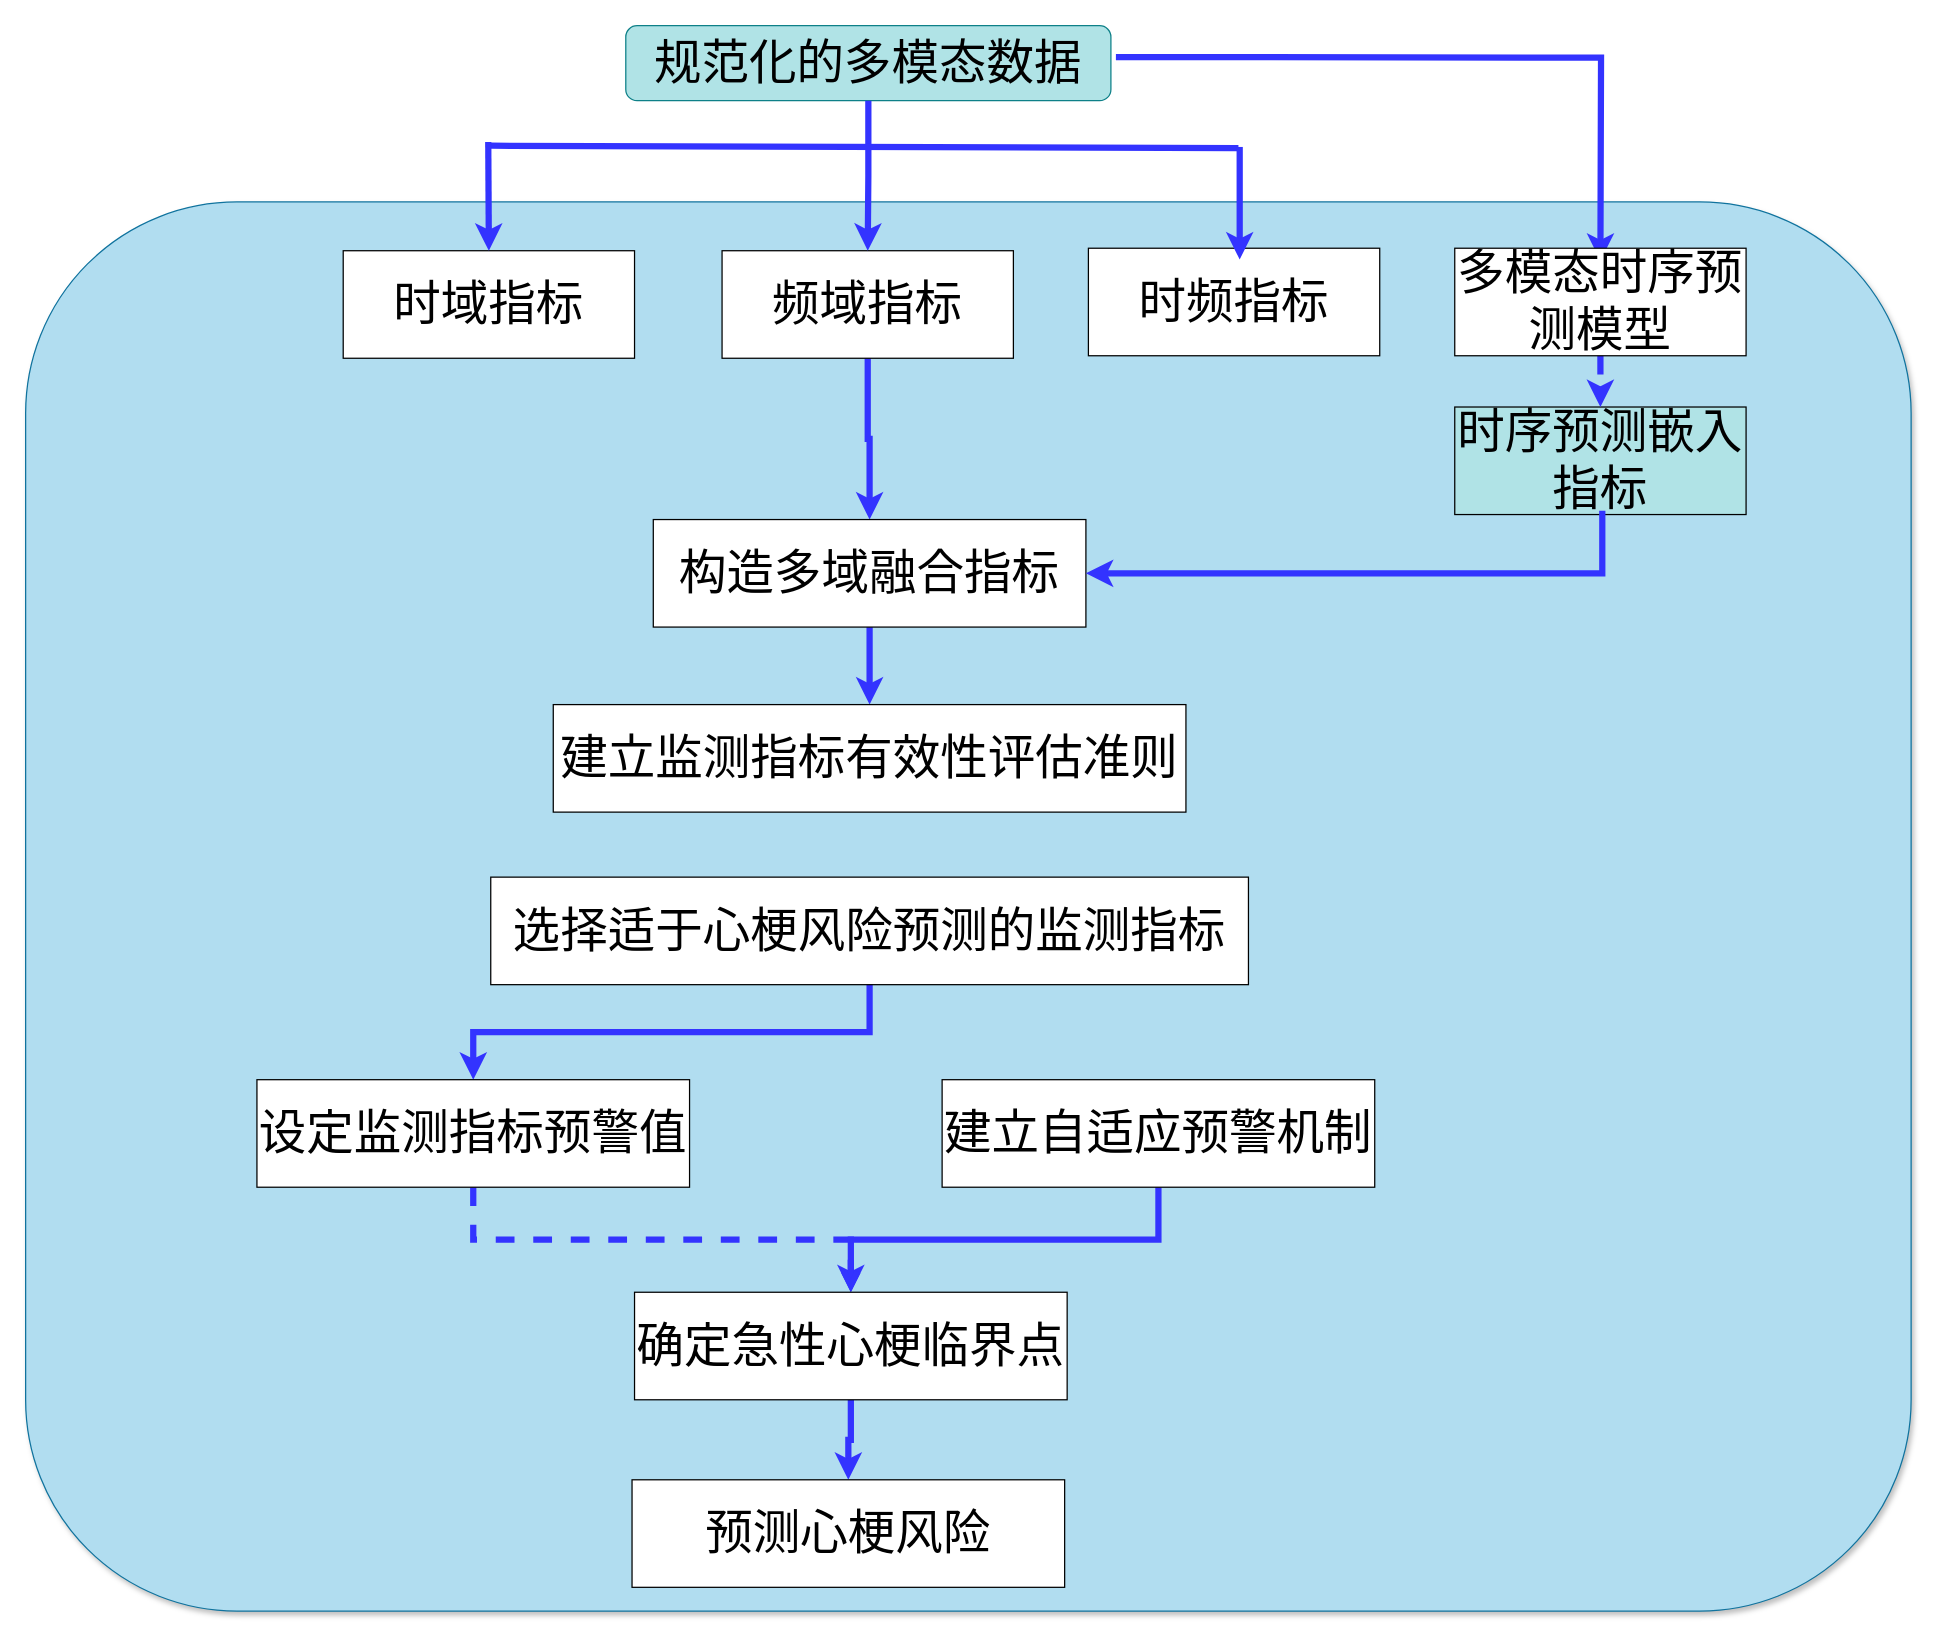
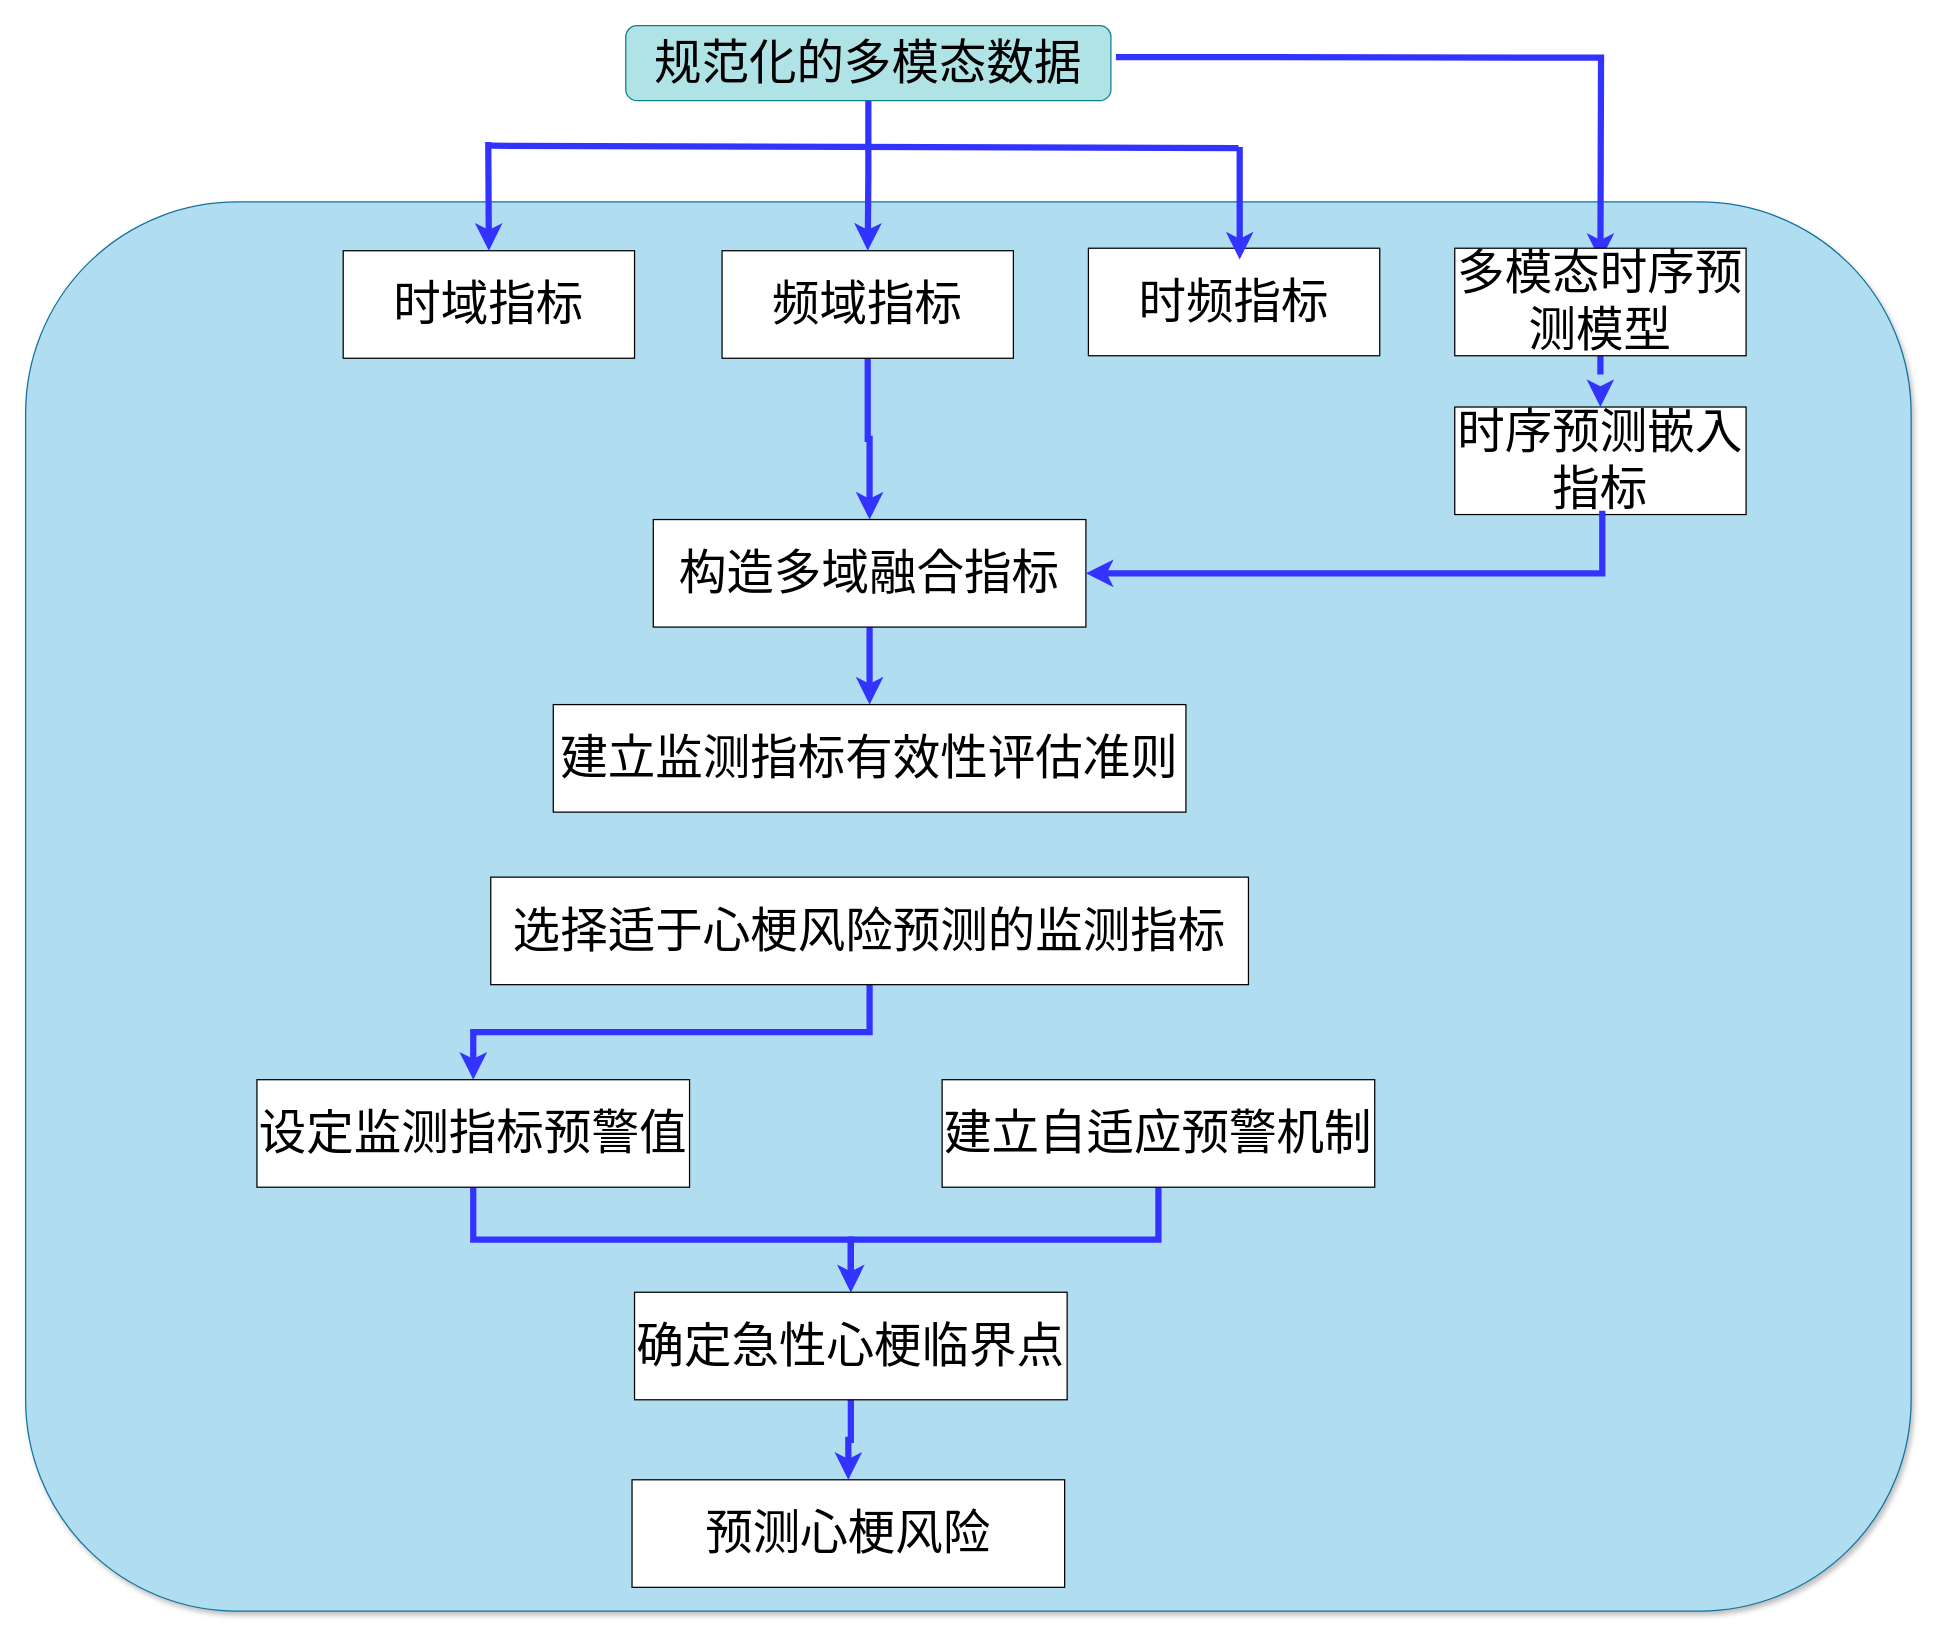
(1600, 461) -> (1600, 461)
(473, 1215) -> (473, 1215)
